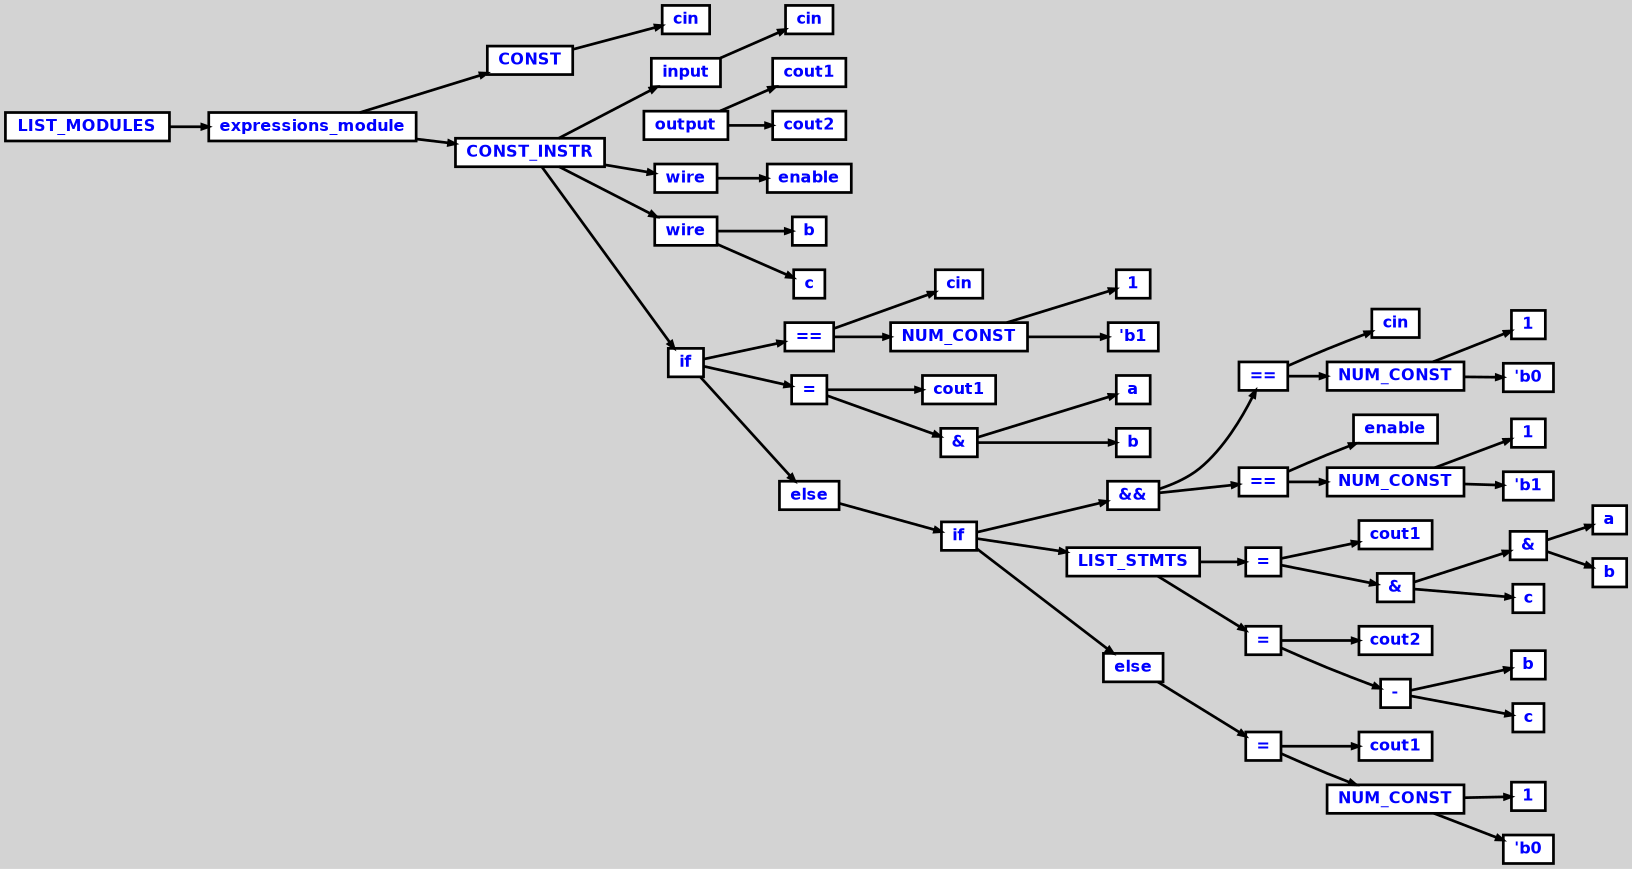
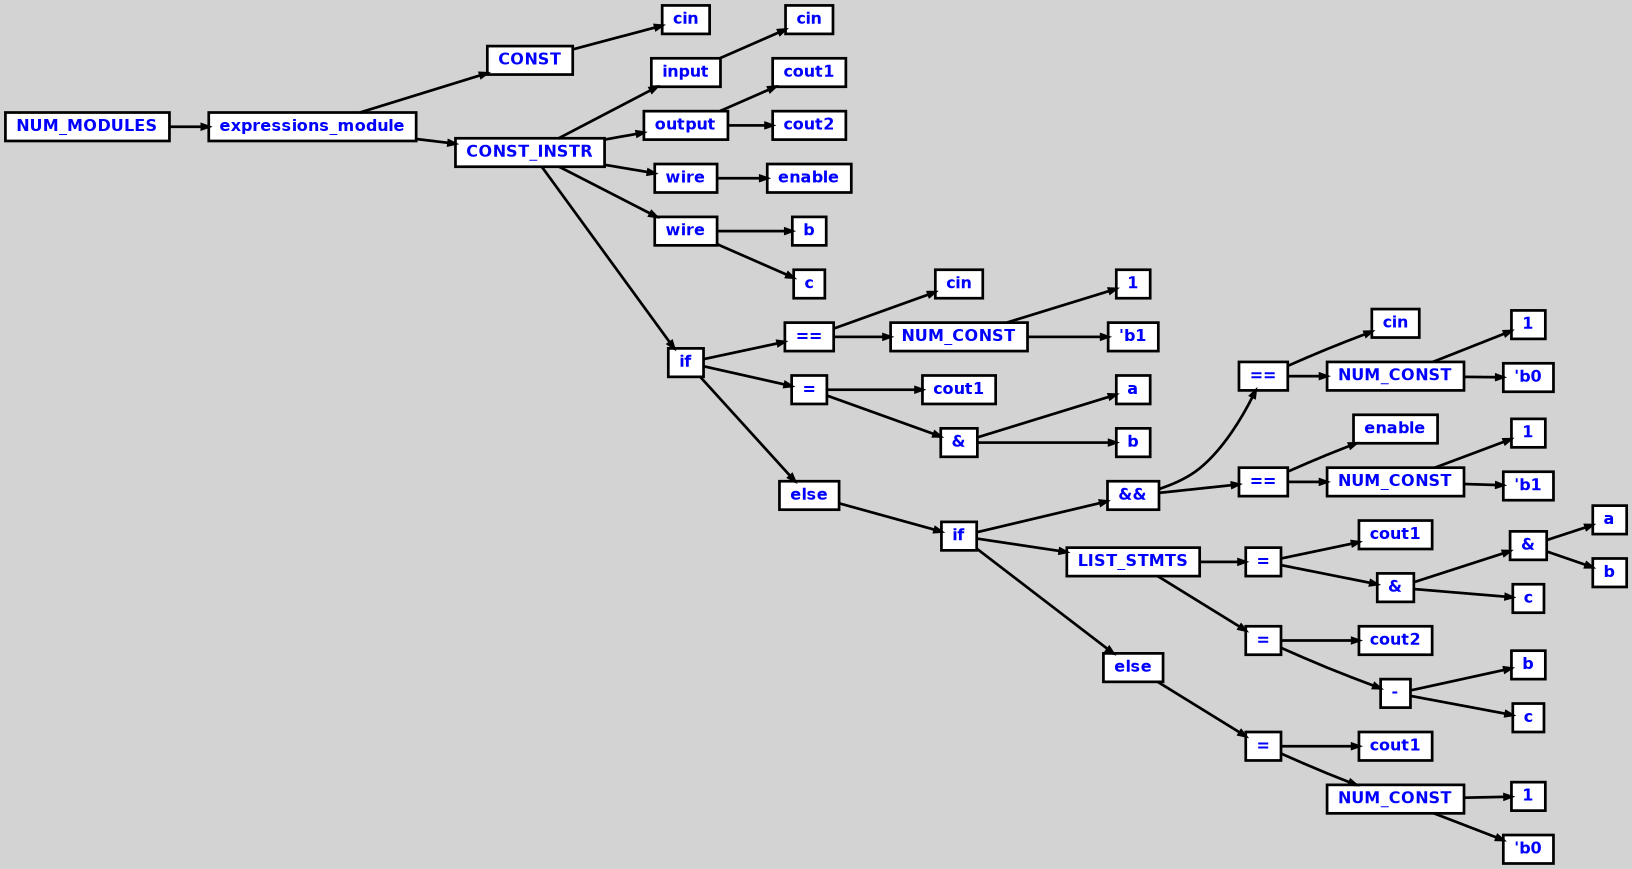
(87, 127) -> (87, 127)
none -> (621, 137)
